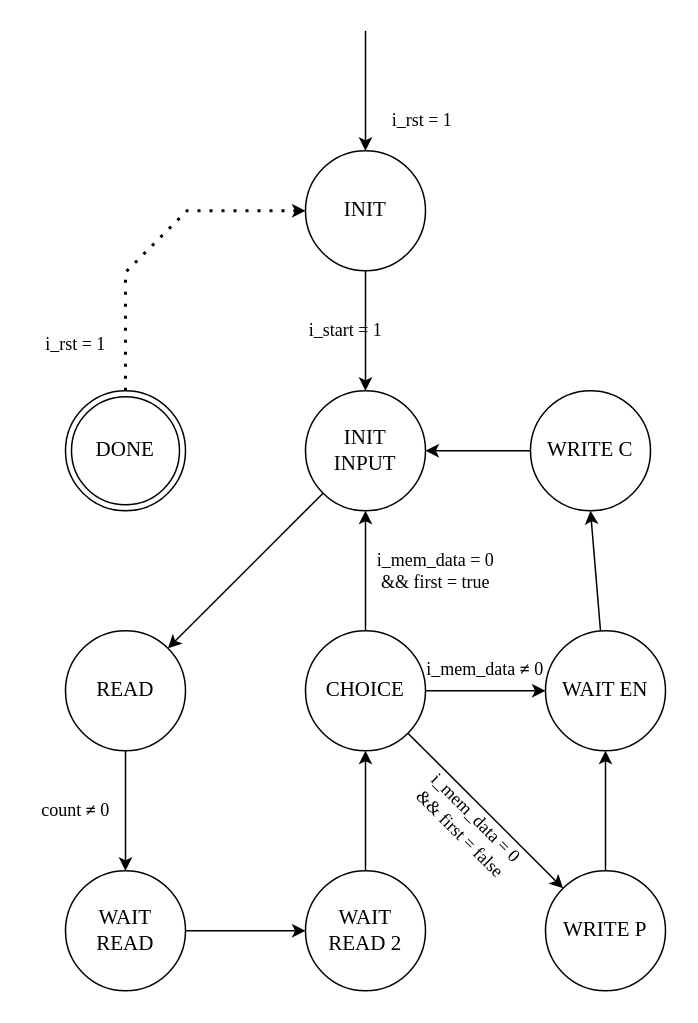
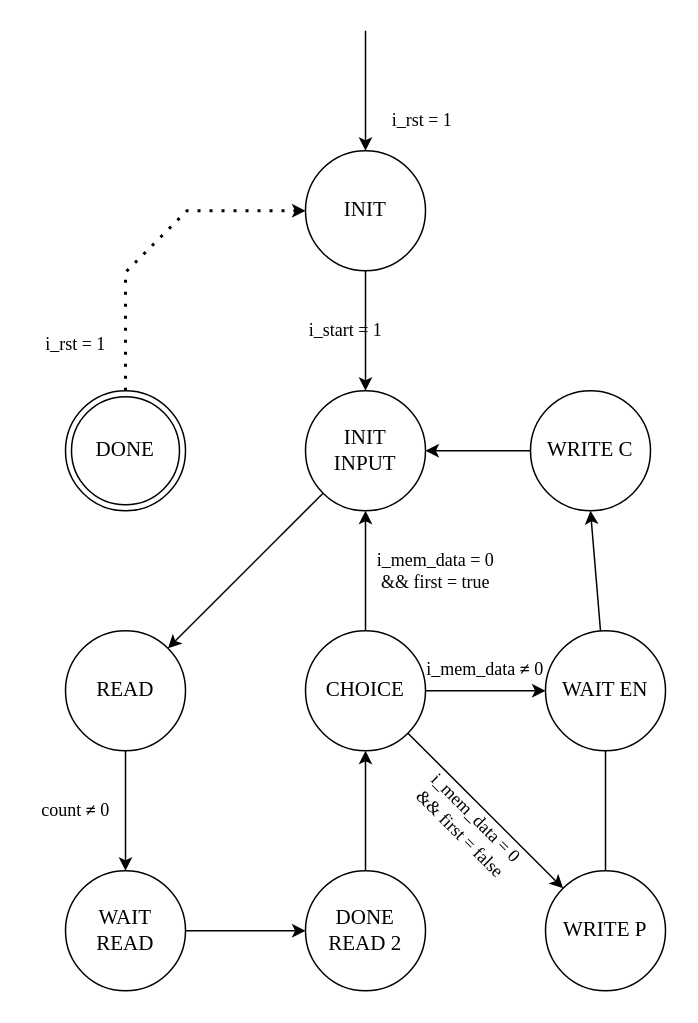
(605, 762) -> (605, 757)
(365, 931) -> (365, 931)
